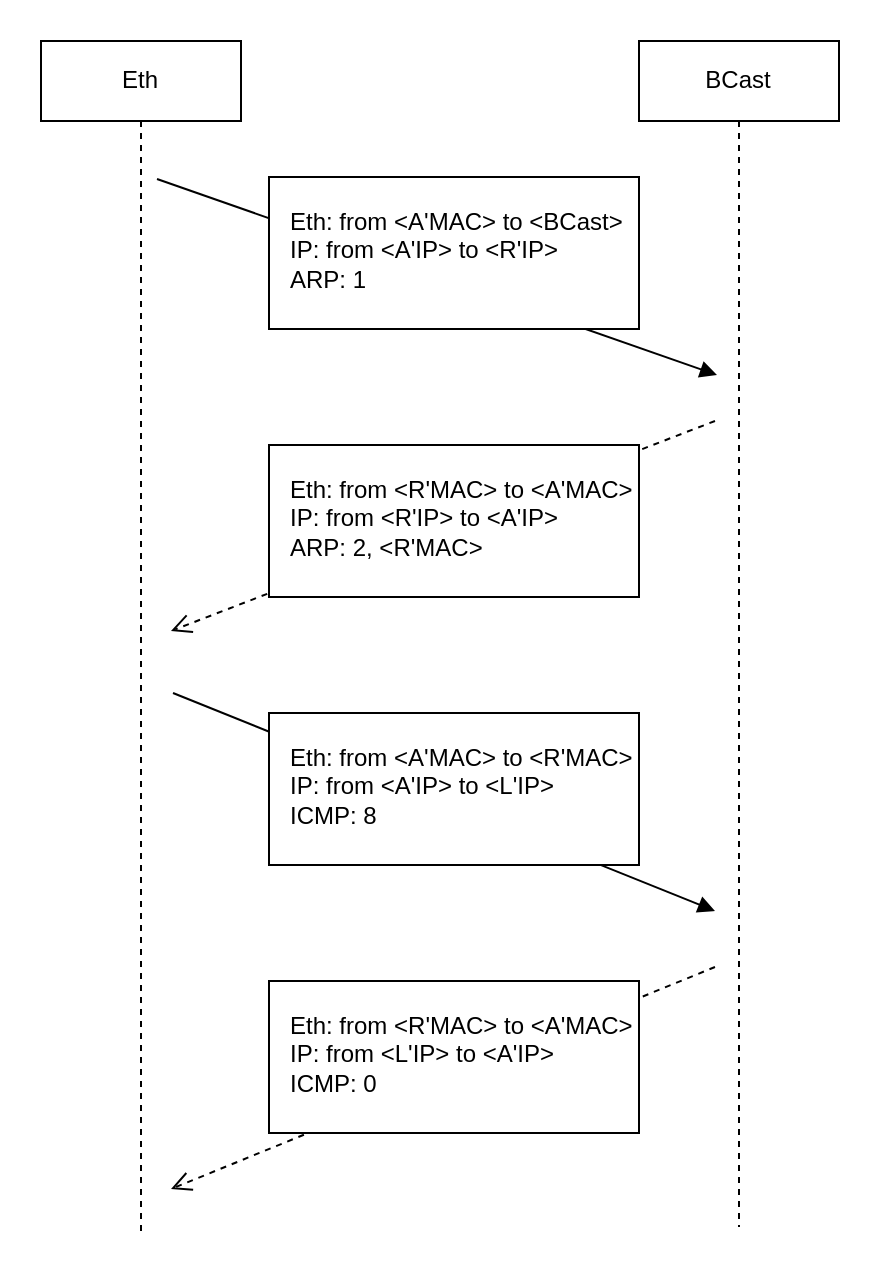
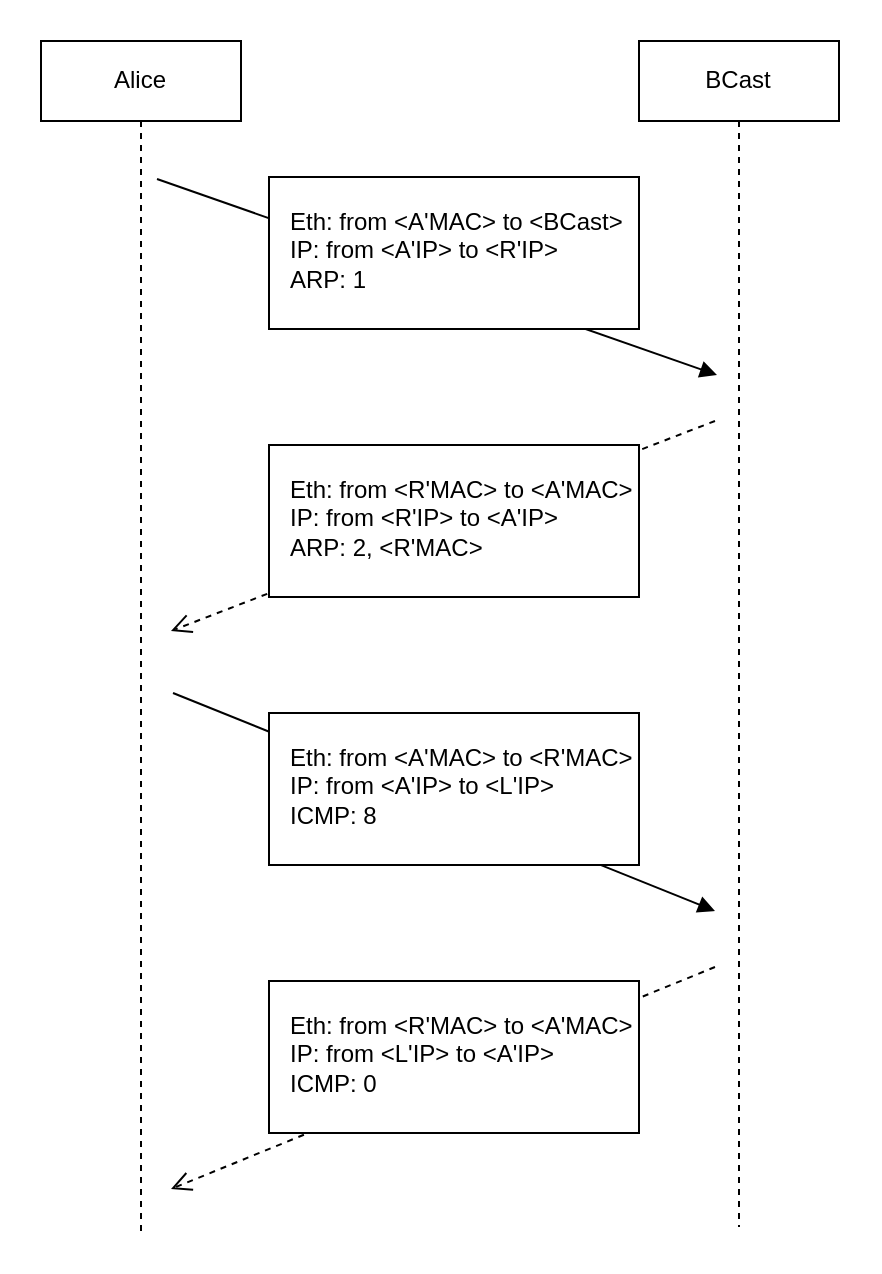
(141, 81) -> (141, 81)
